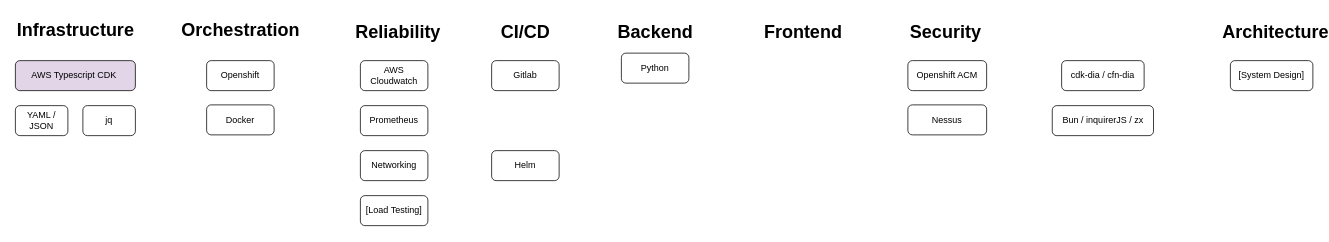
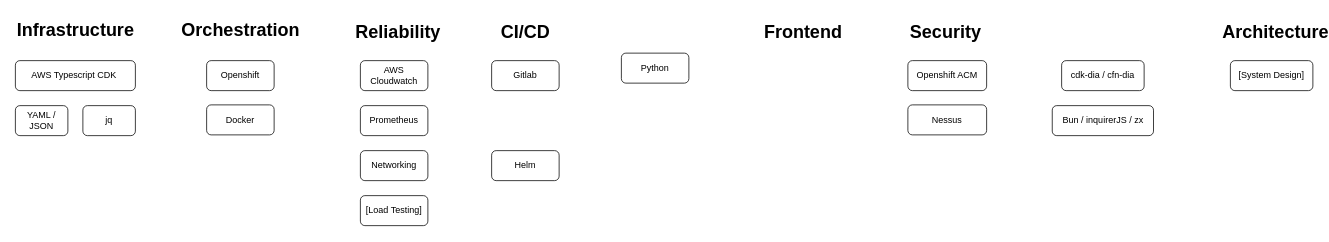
(655, 32) -> none
(75, 75) -> (75, 75)
